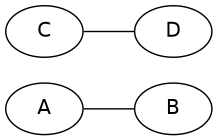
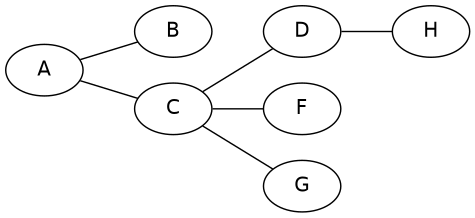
none -> (431, 32)
none -> (109, 90)
none -> (302, 109)
none -> (302, 186)
